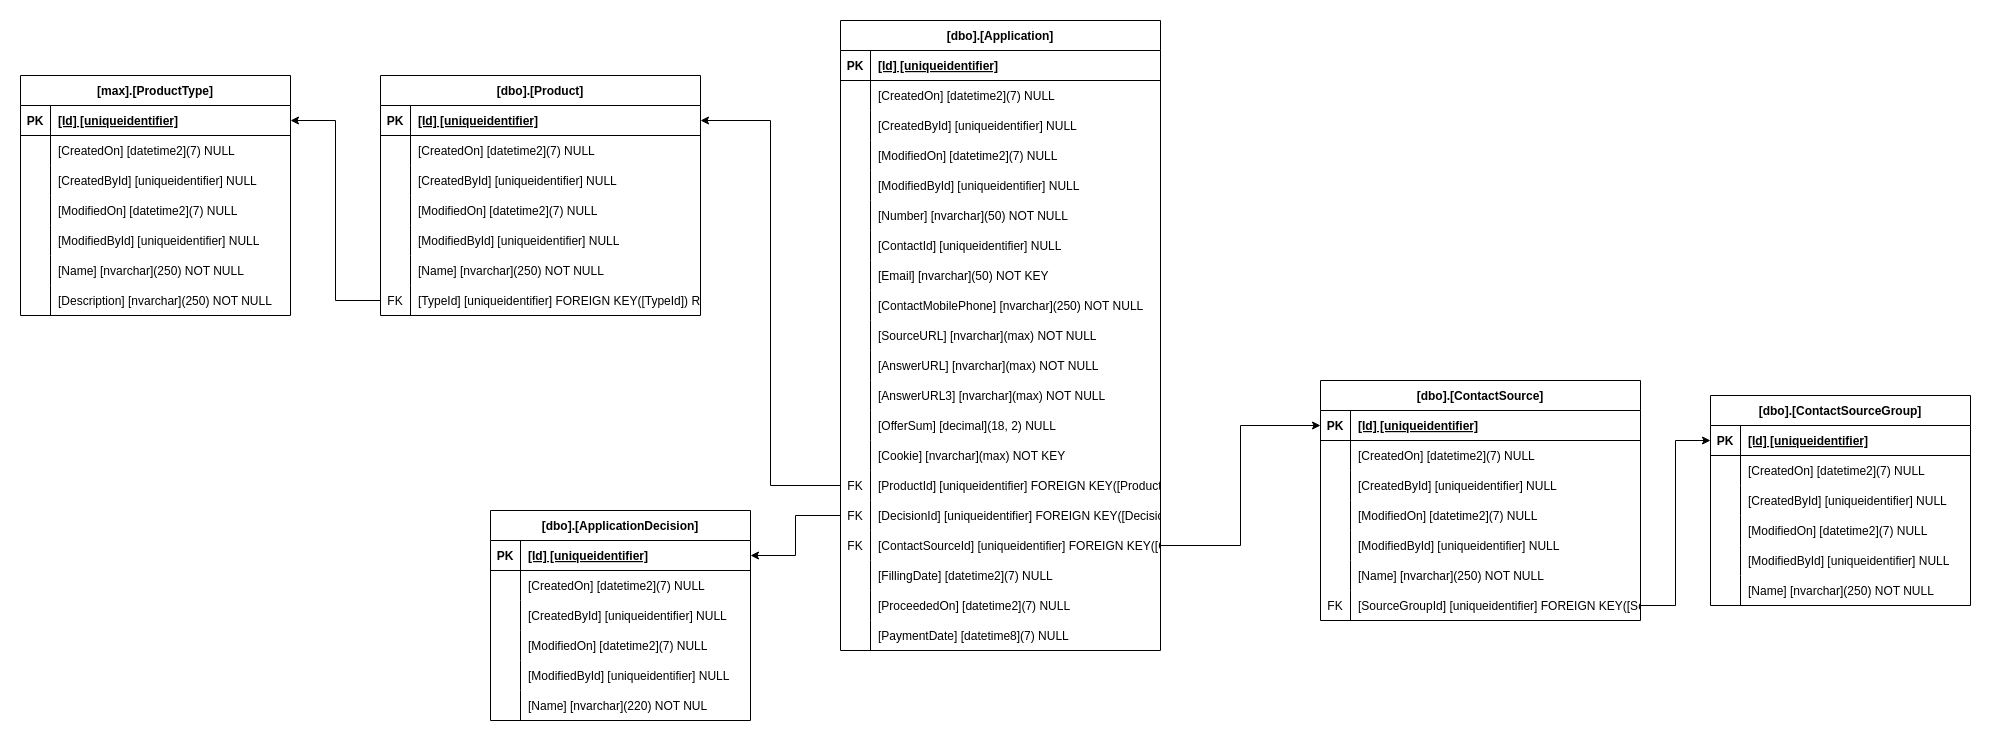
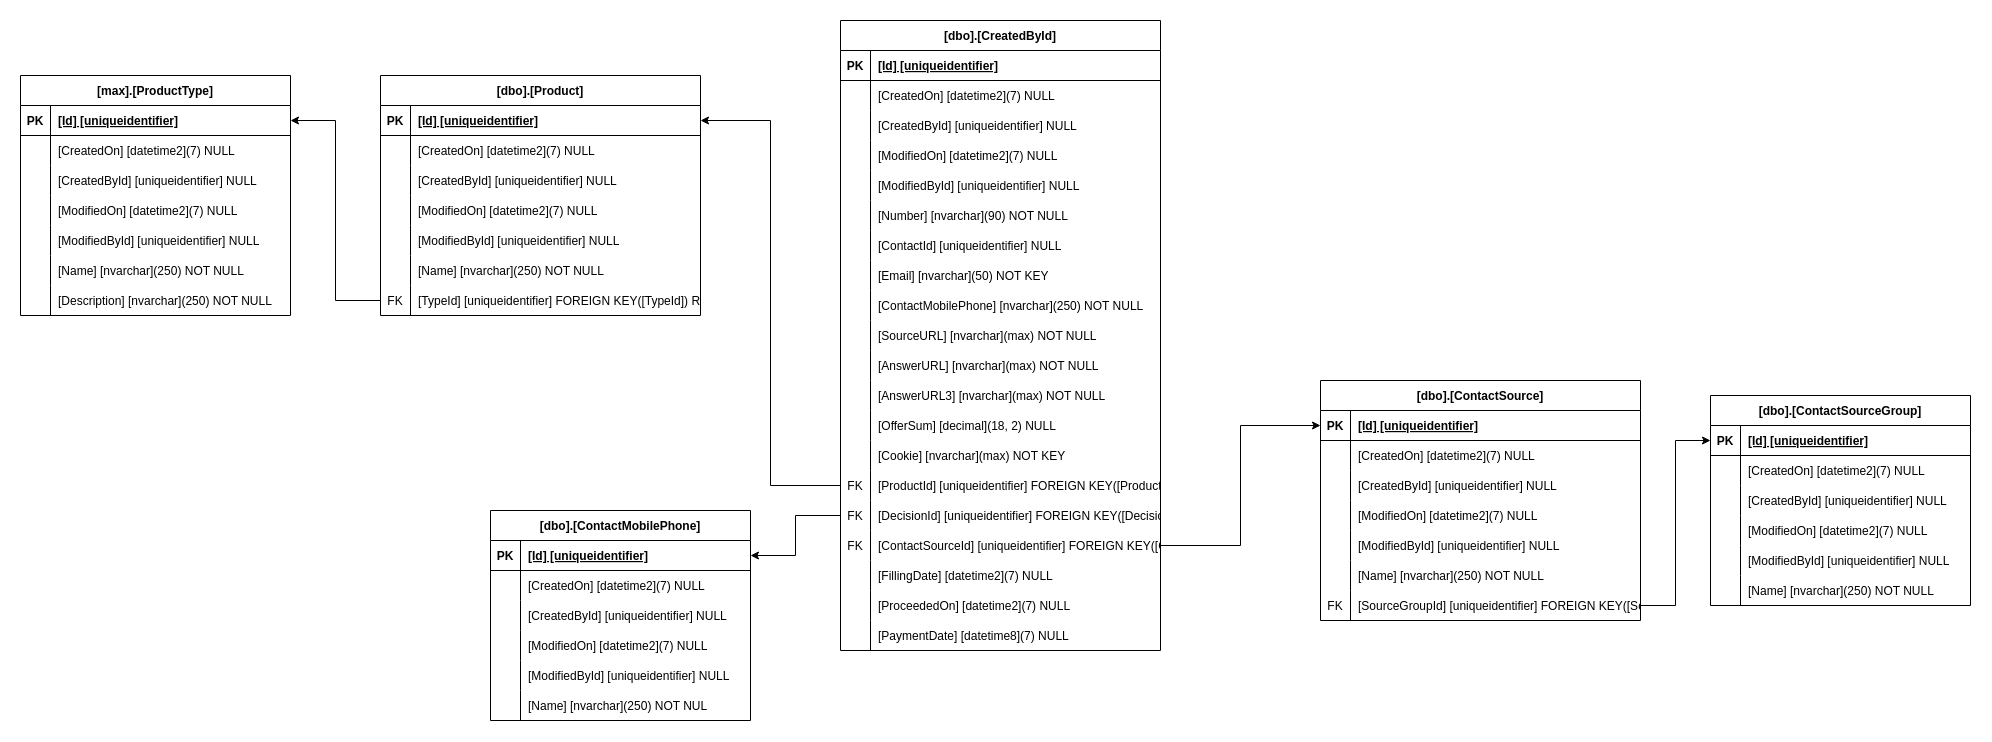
(1000, 36) -> (1000, 36)
(981, 216) -> (981, 216)
(620, 526) -> (620, 526)
(624, 706) -> (624, 706)
